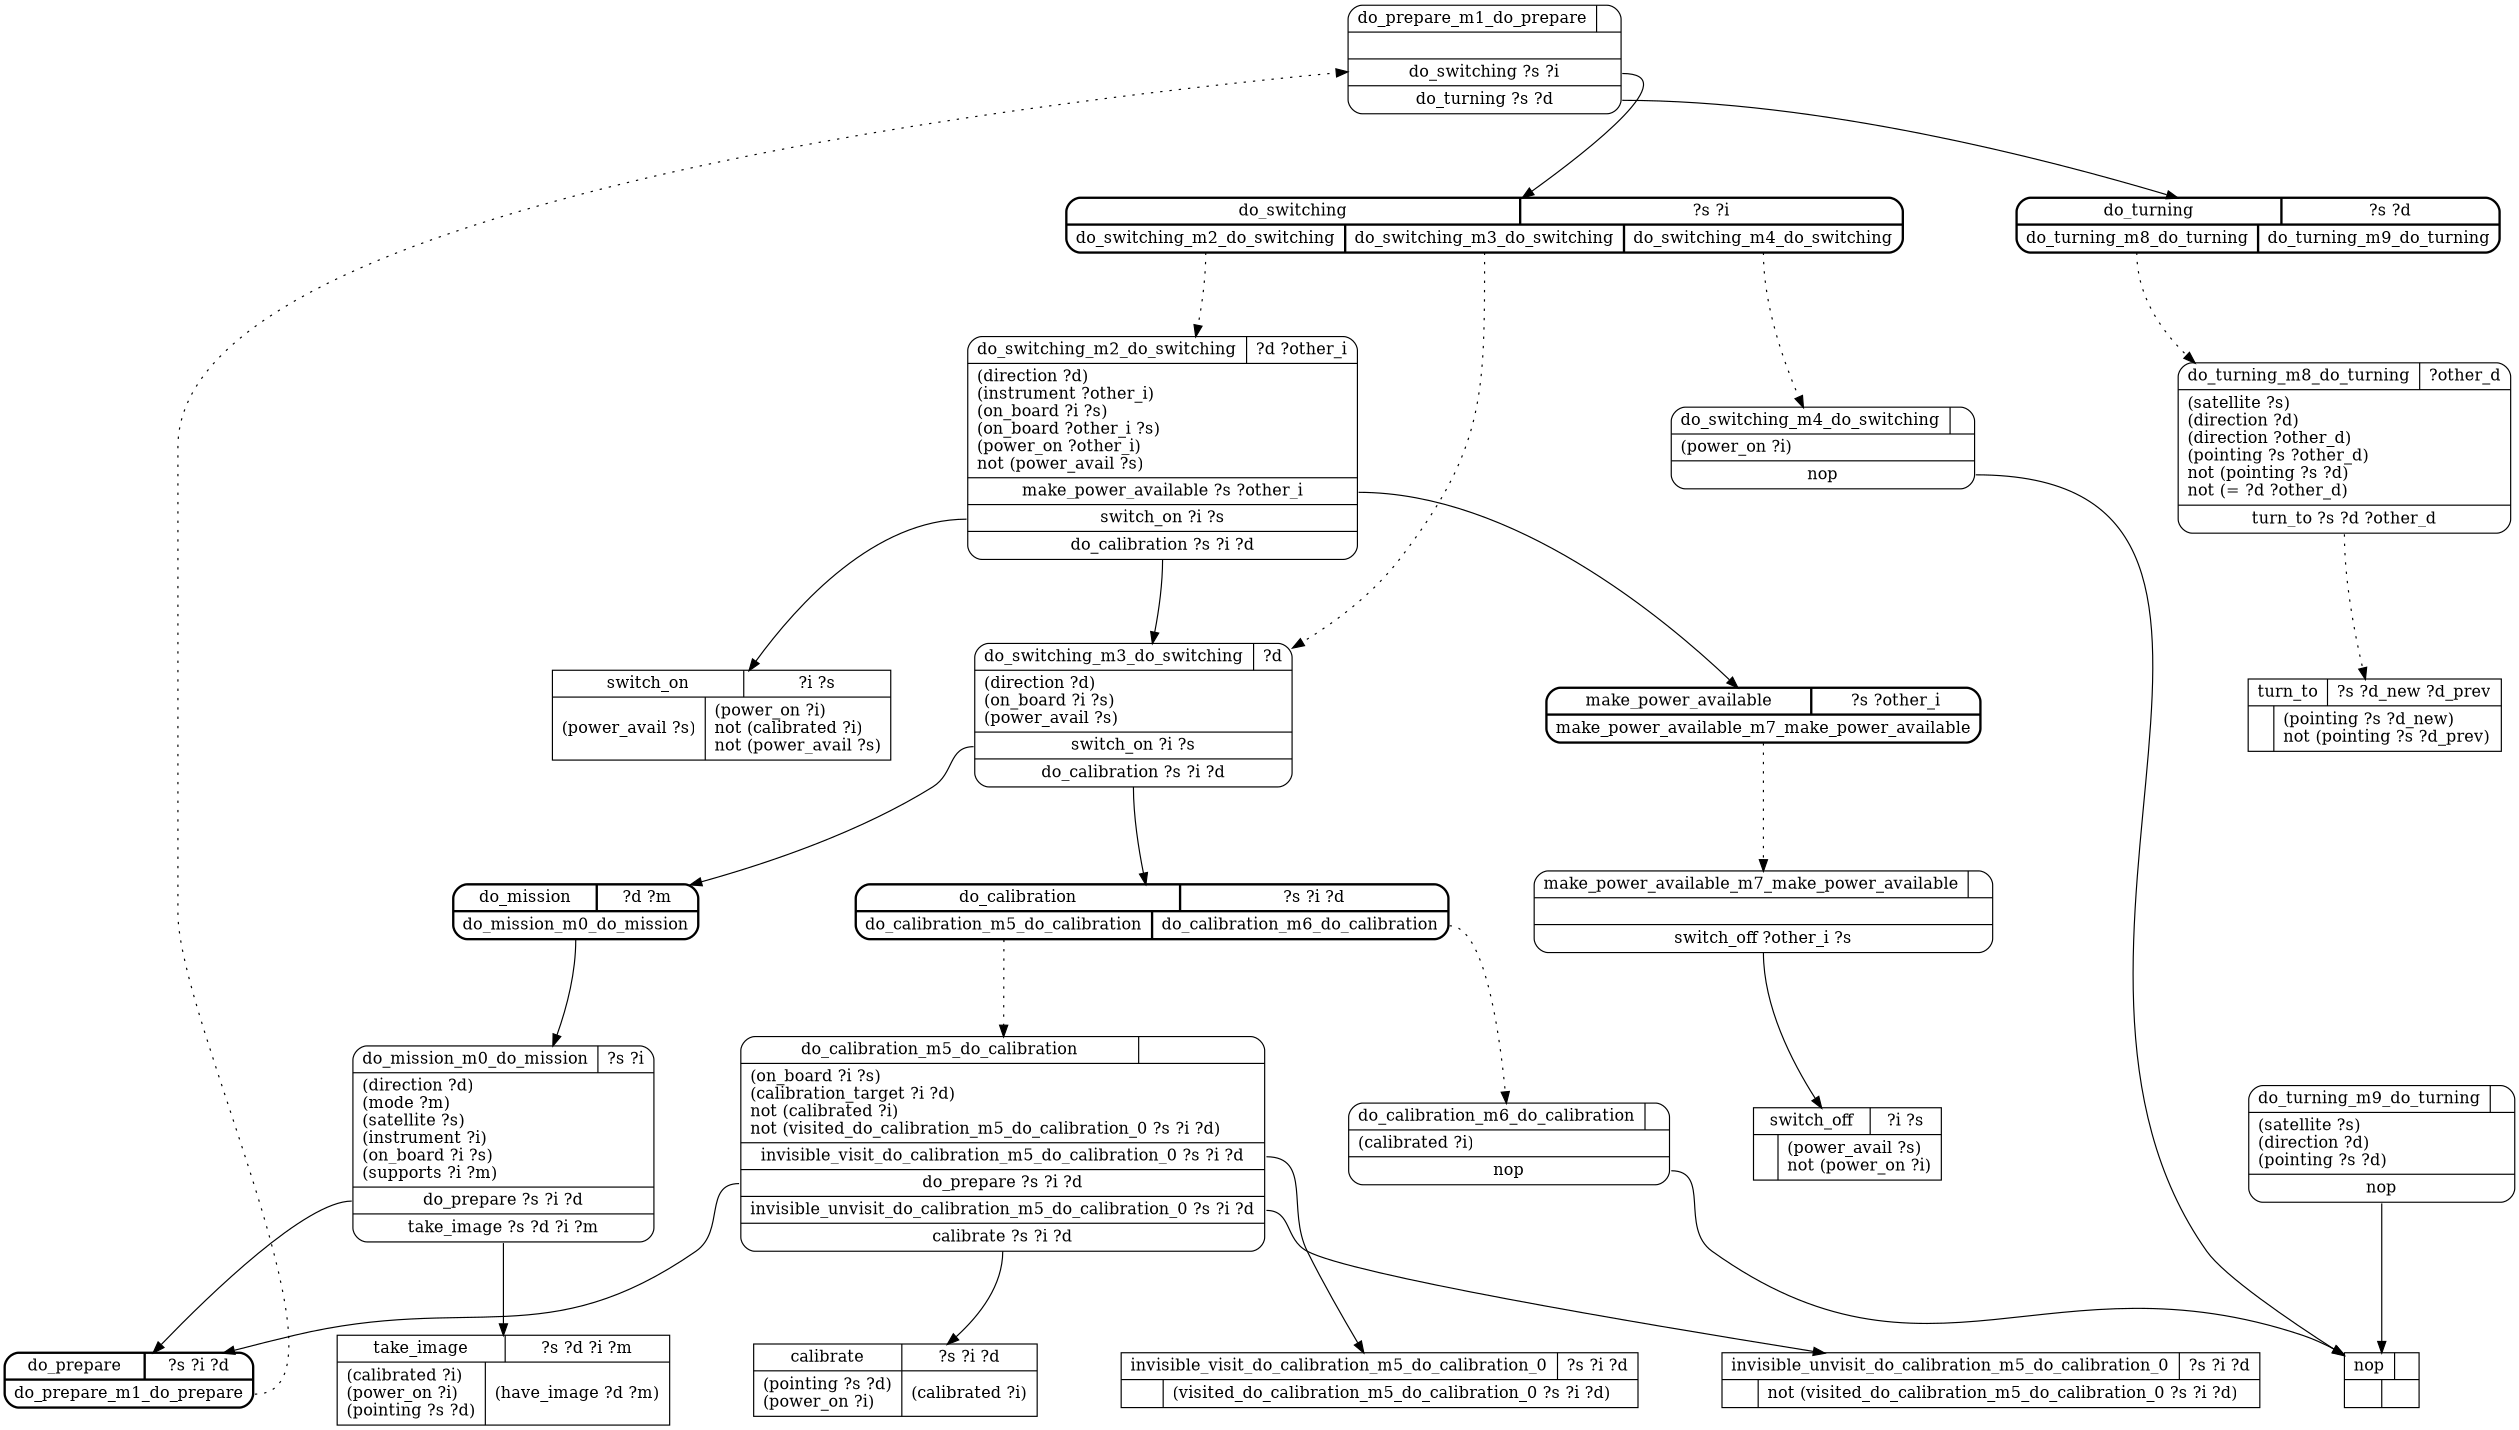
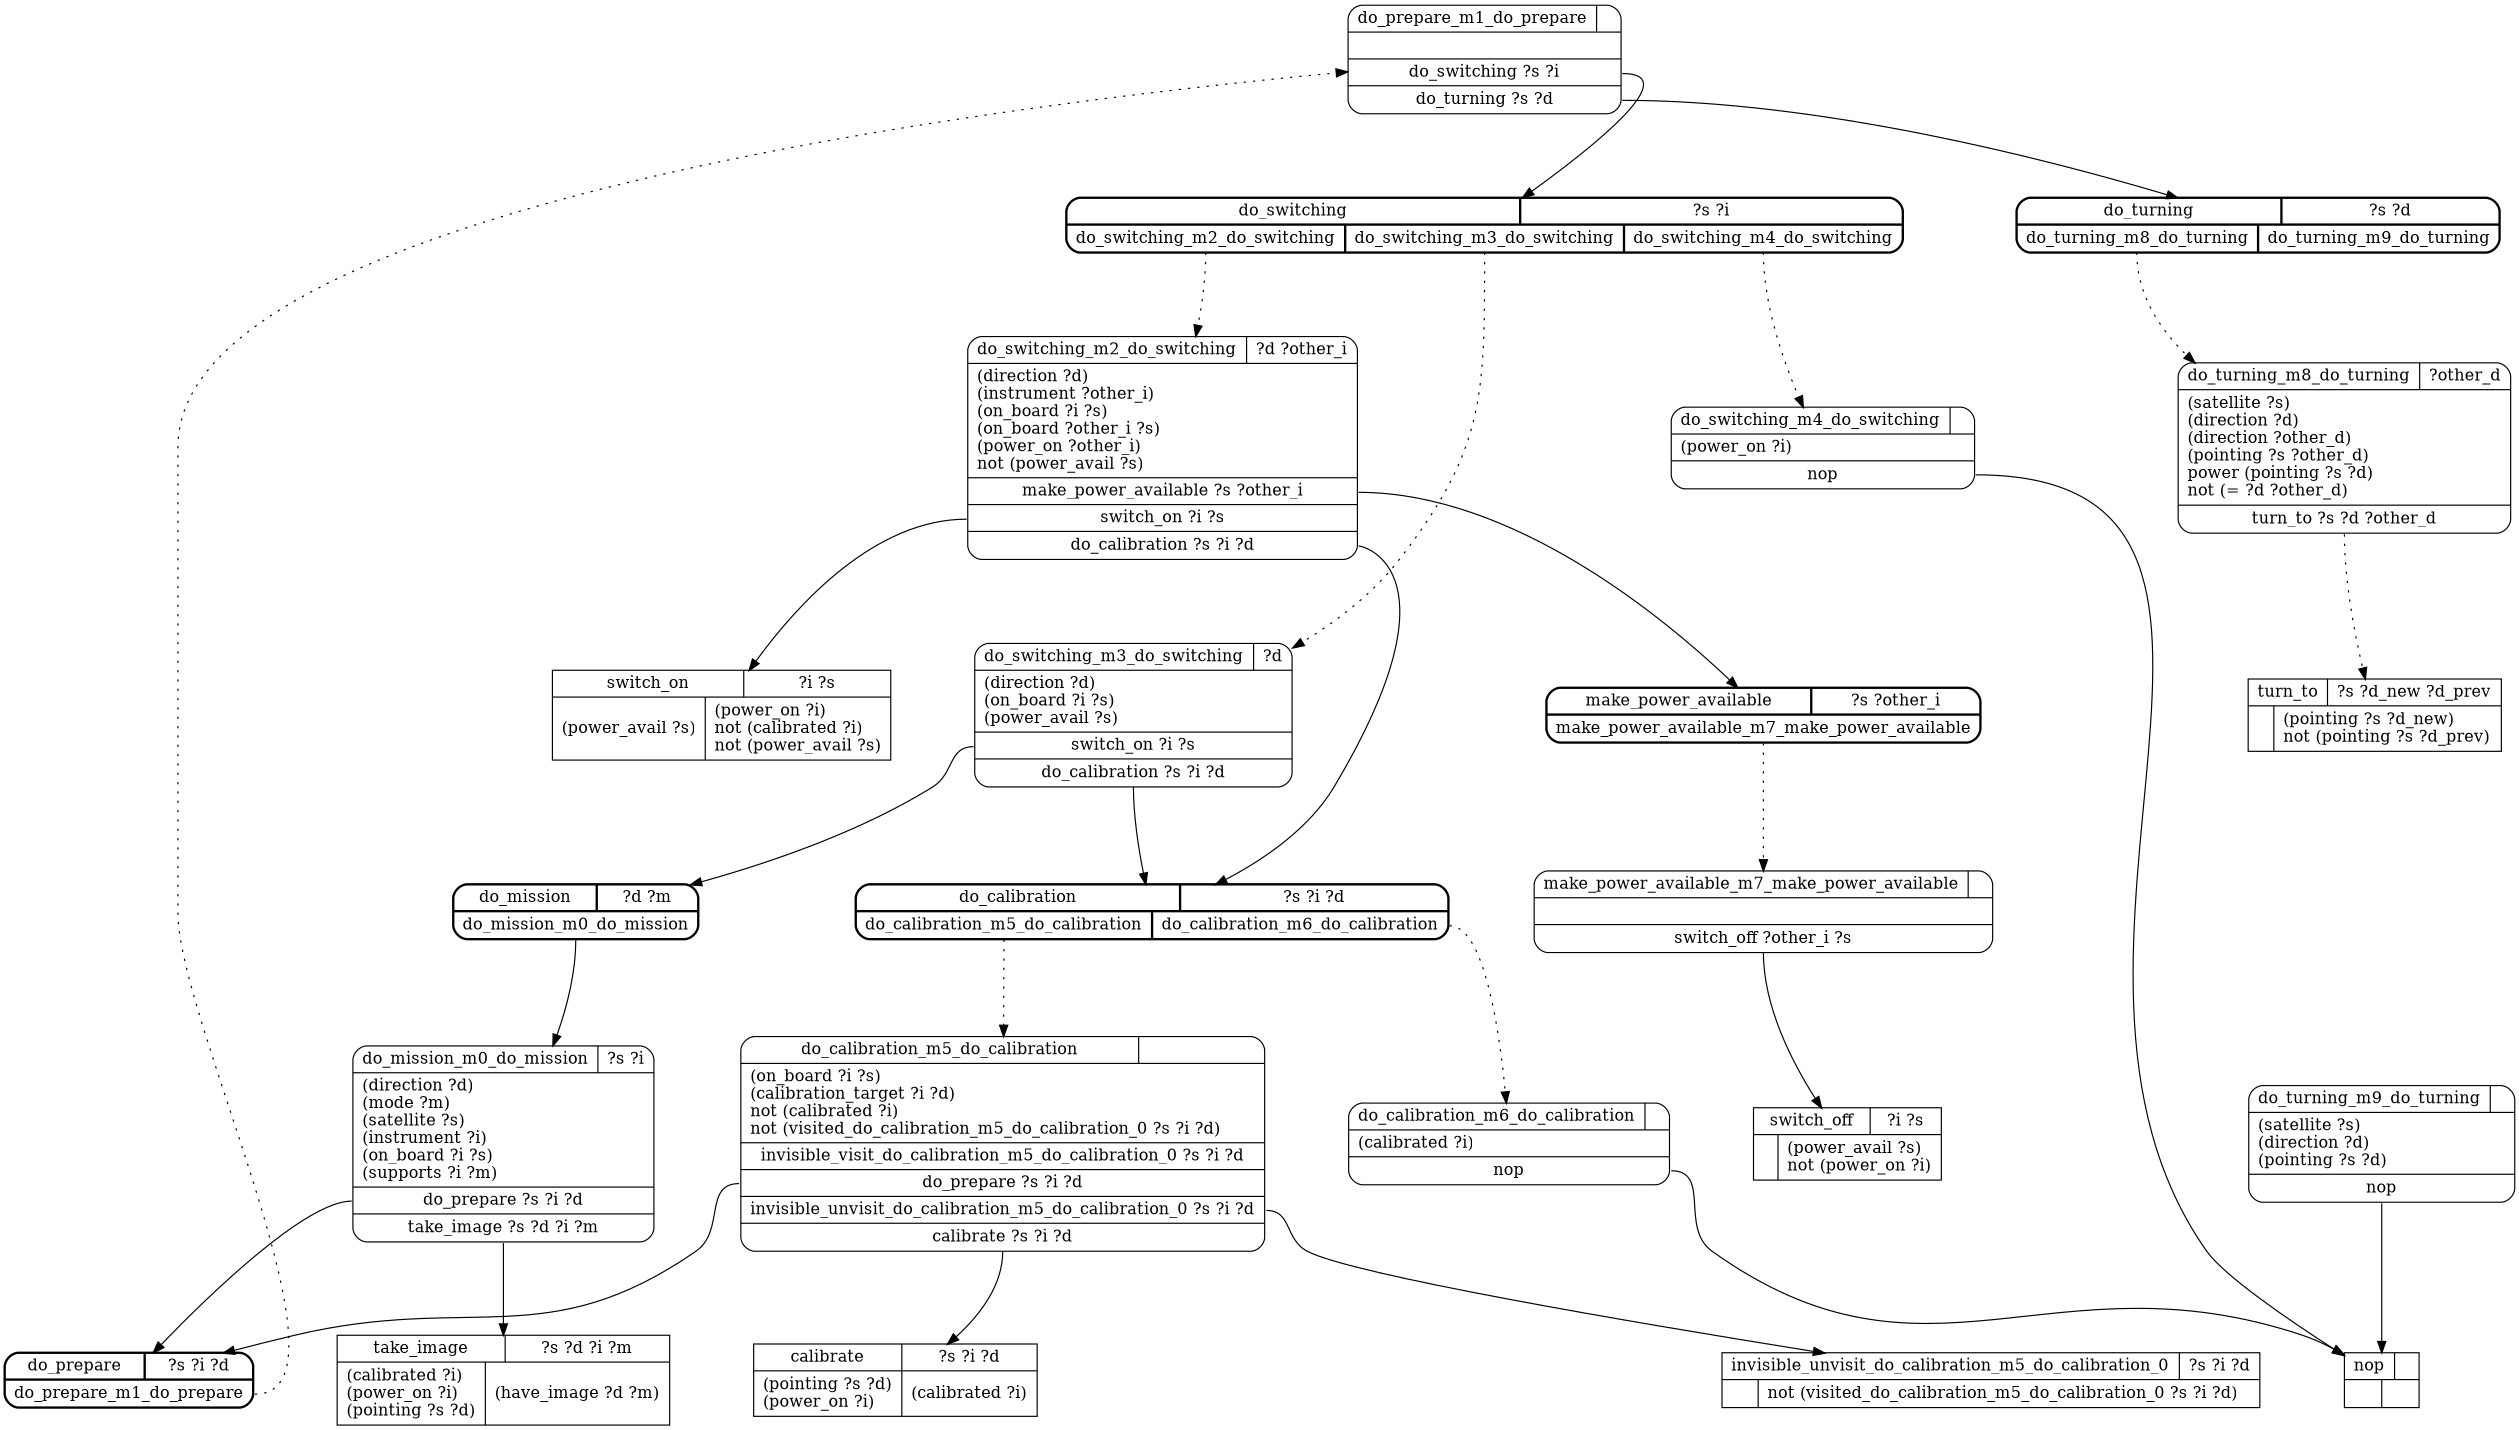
(2269, 473) -> (2281, 473)
(1160, 596) -> (1364, 730)
(1380, 1380) -> none
